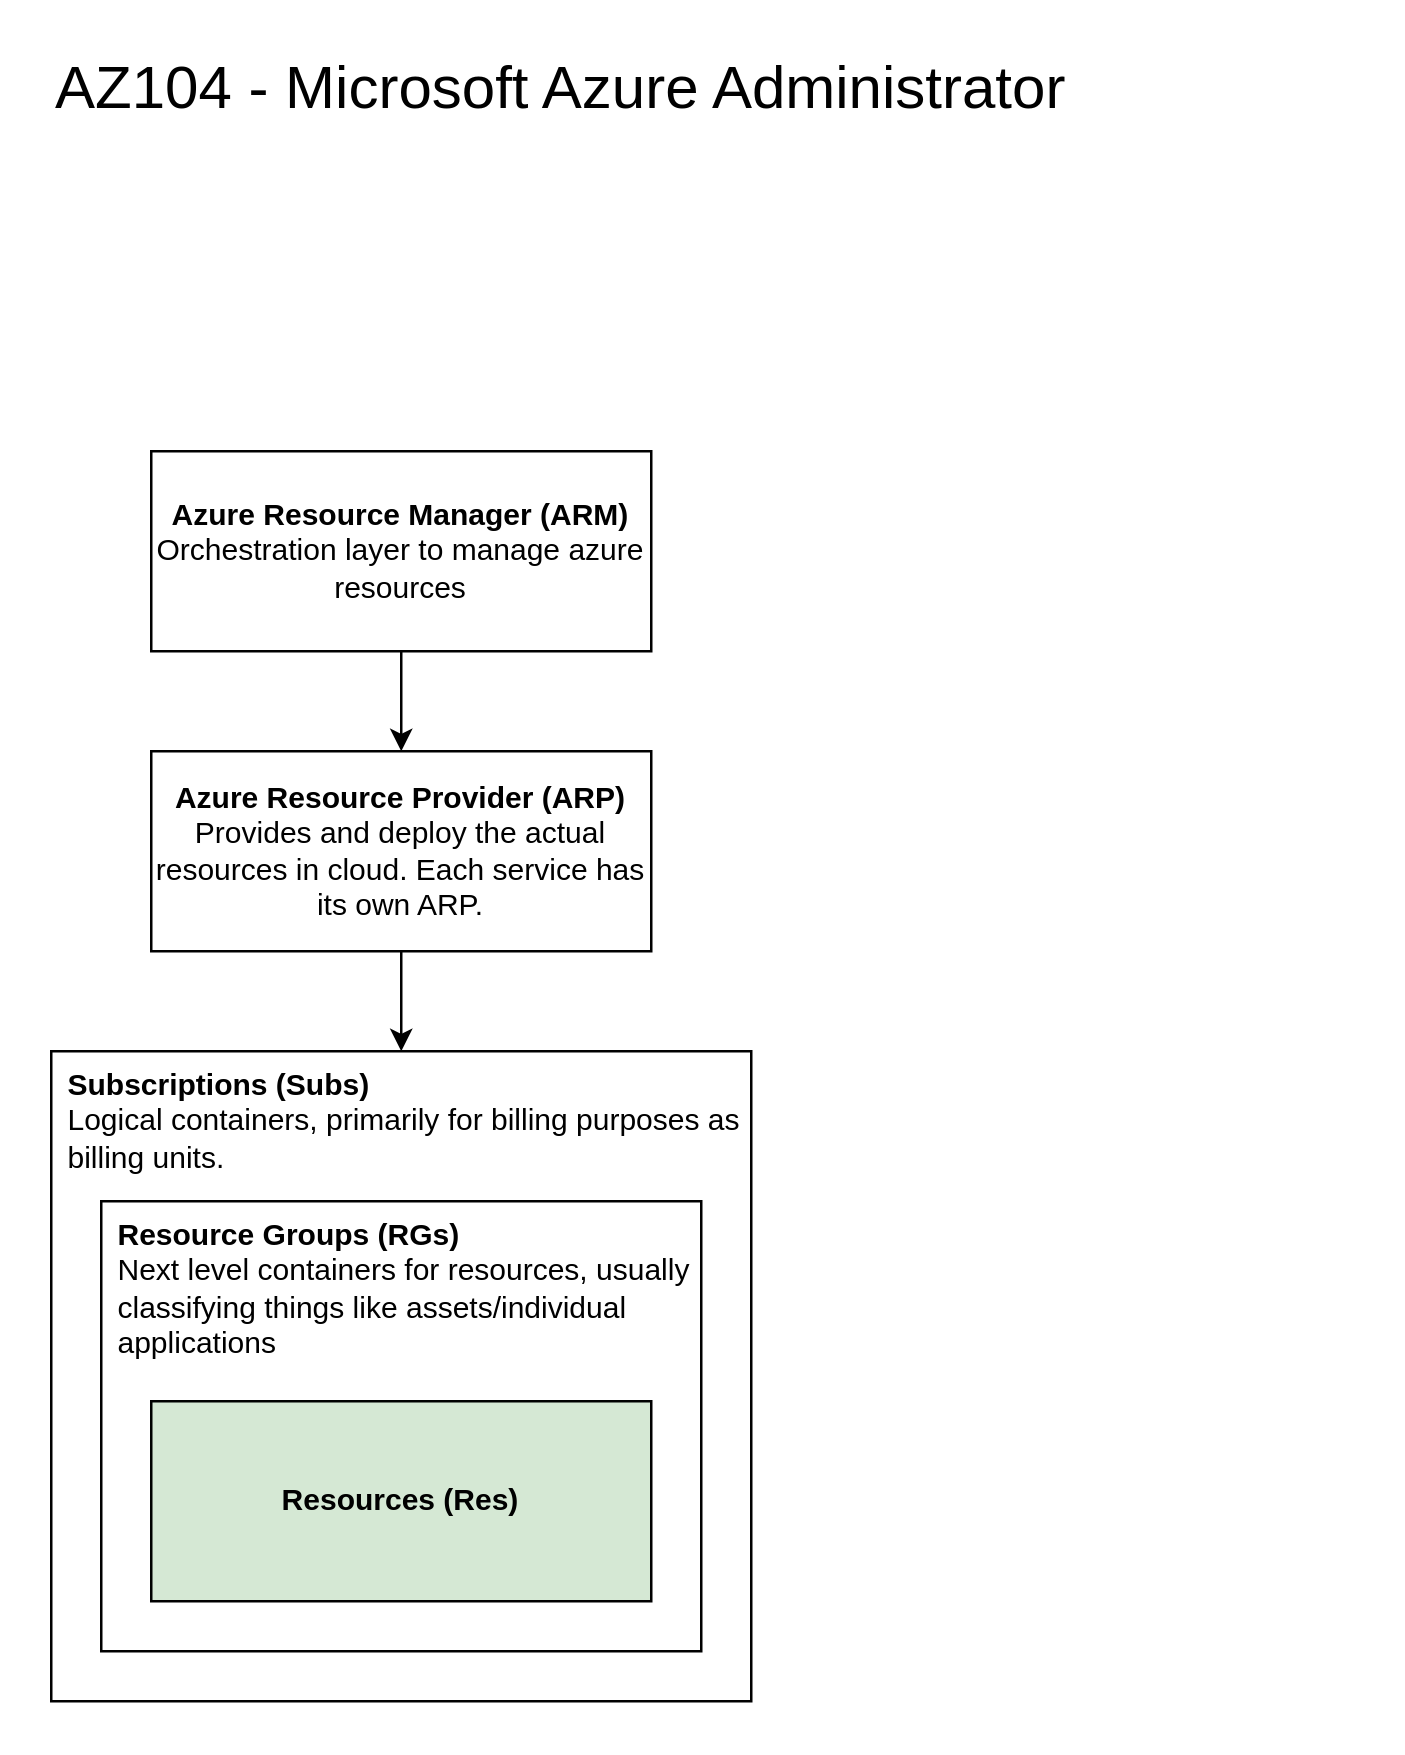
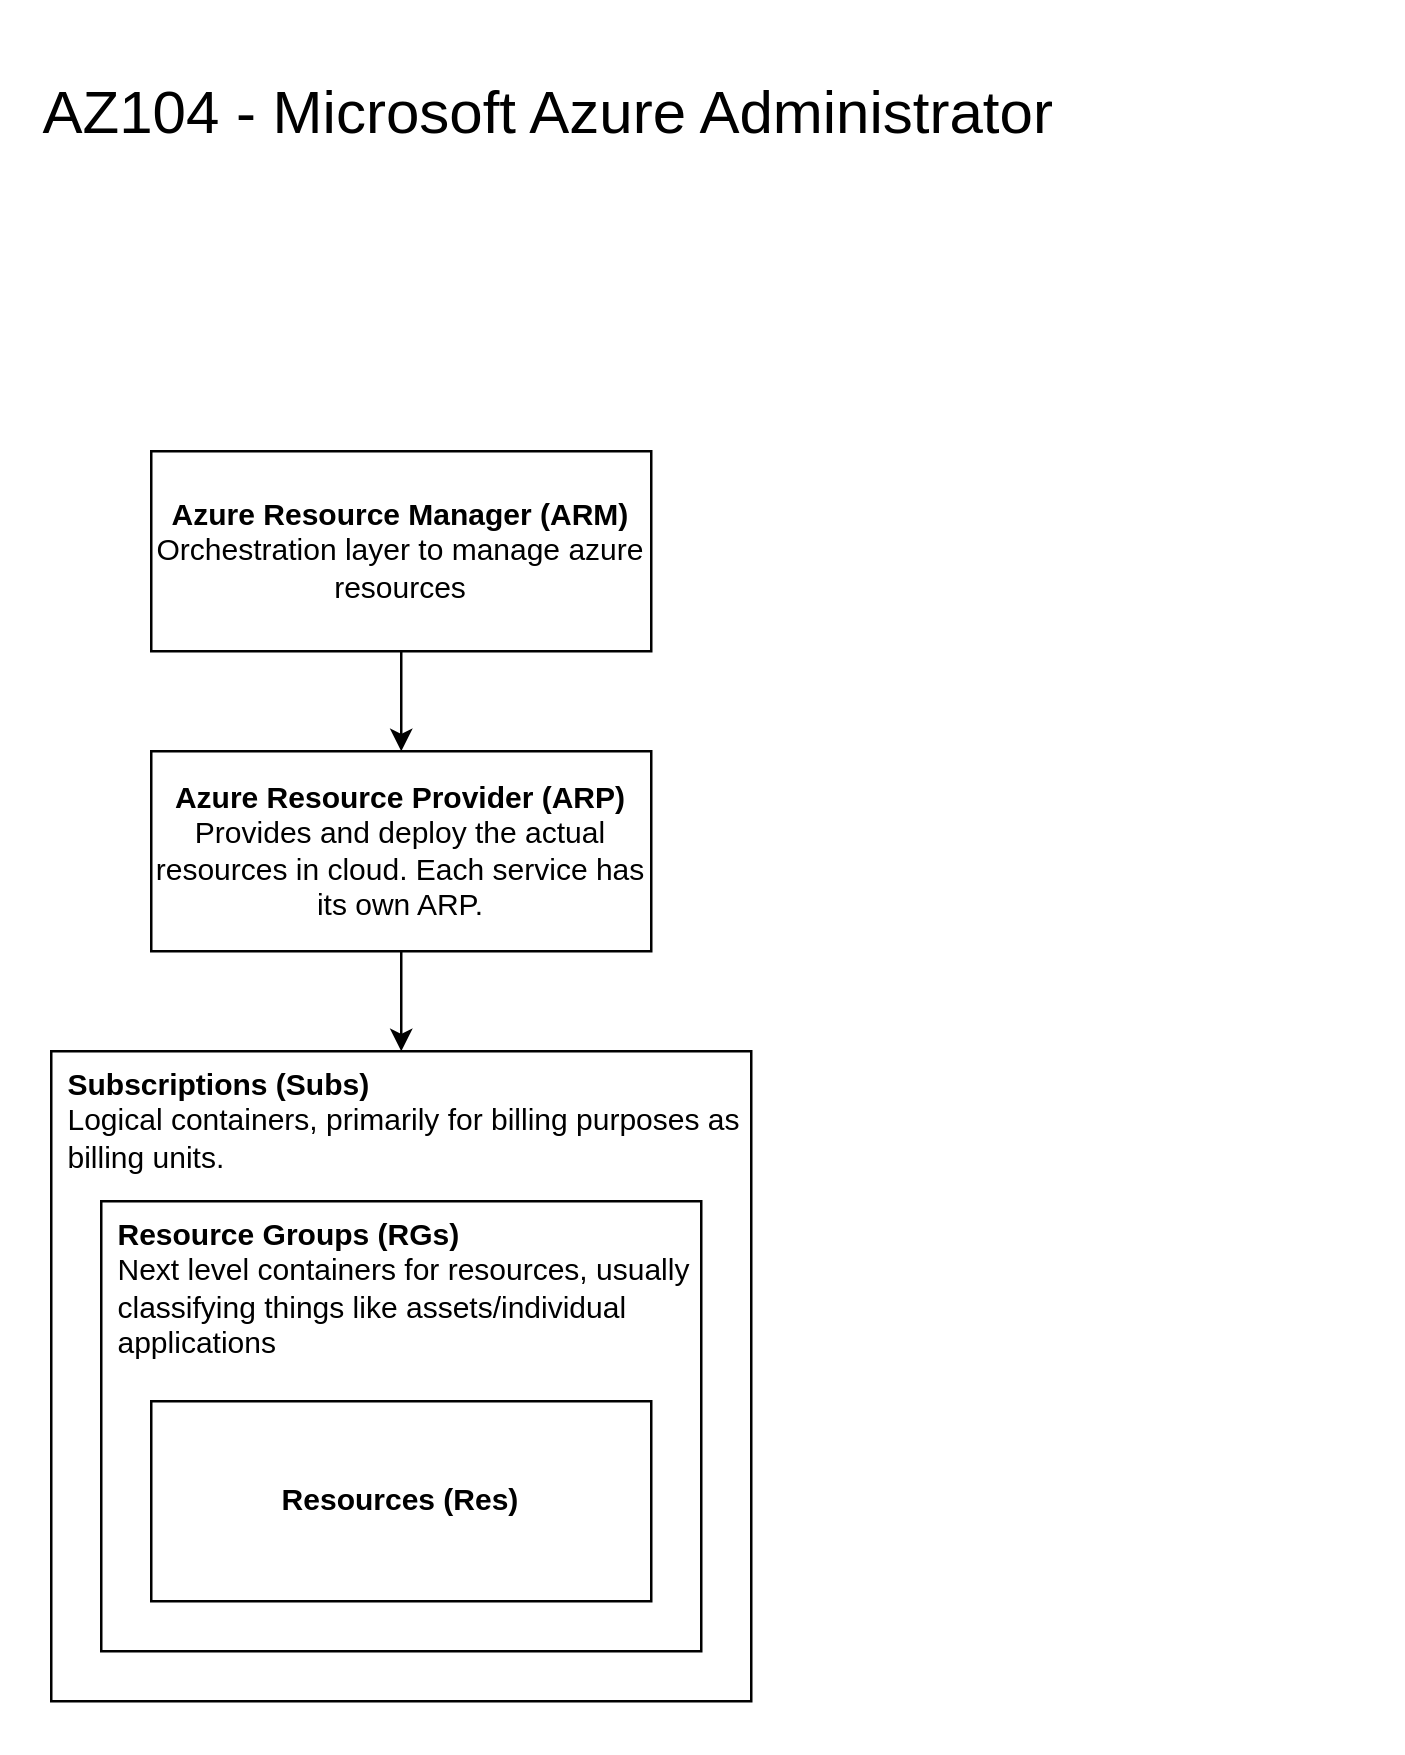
(701, 89) -> (689, 114)
(401, 1501) -> (401, 1501)
